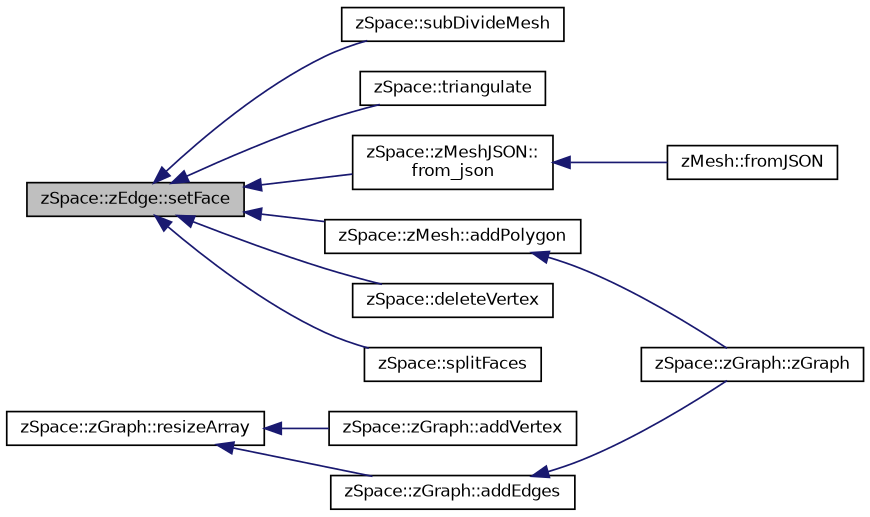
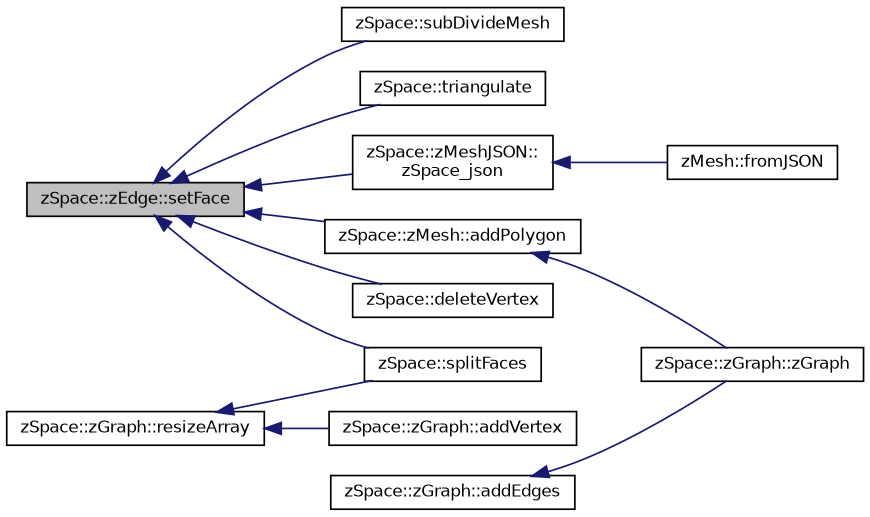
(453, 162) -> (453, 162)
(303, 462) -> (303, 395)
